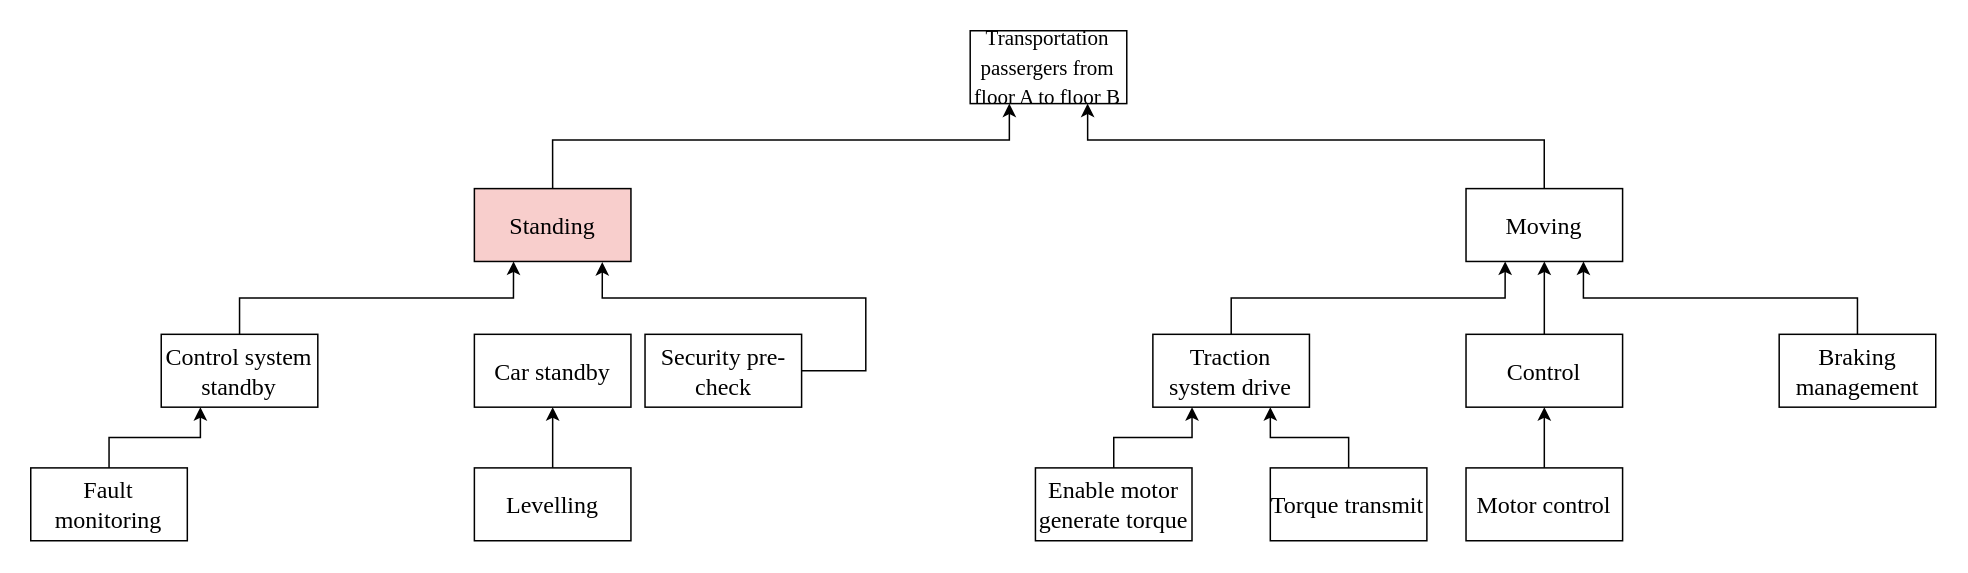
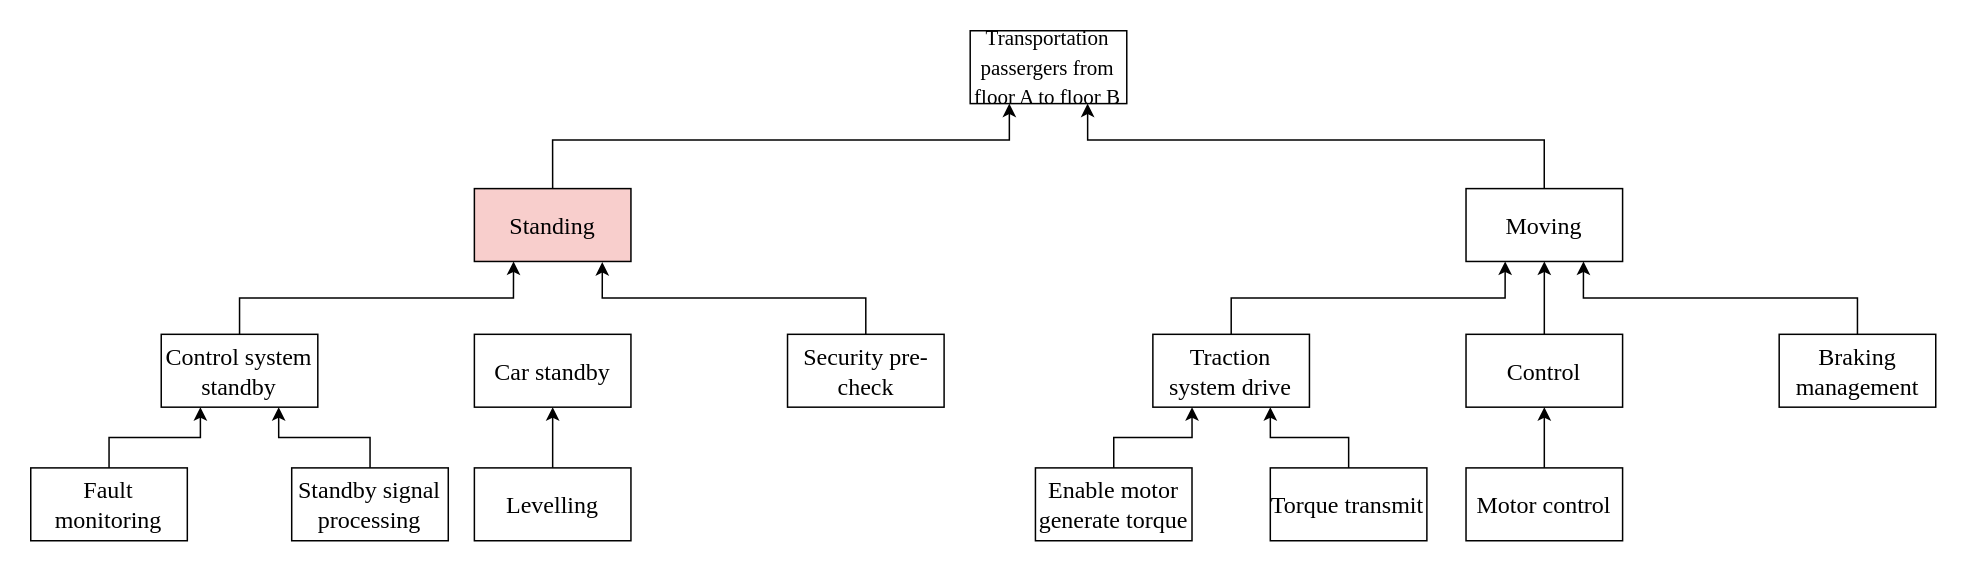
(723, 371) -> (866, 371)
none -> (330, 438)
none -> (370, 504)
